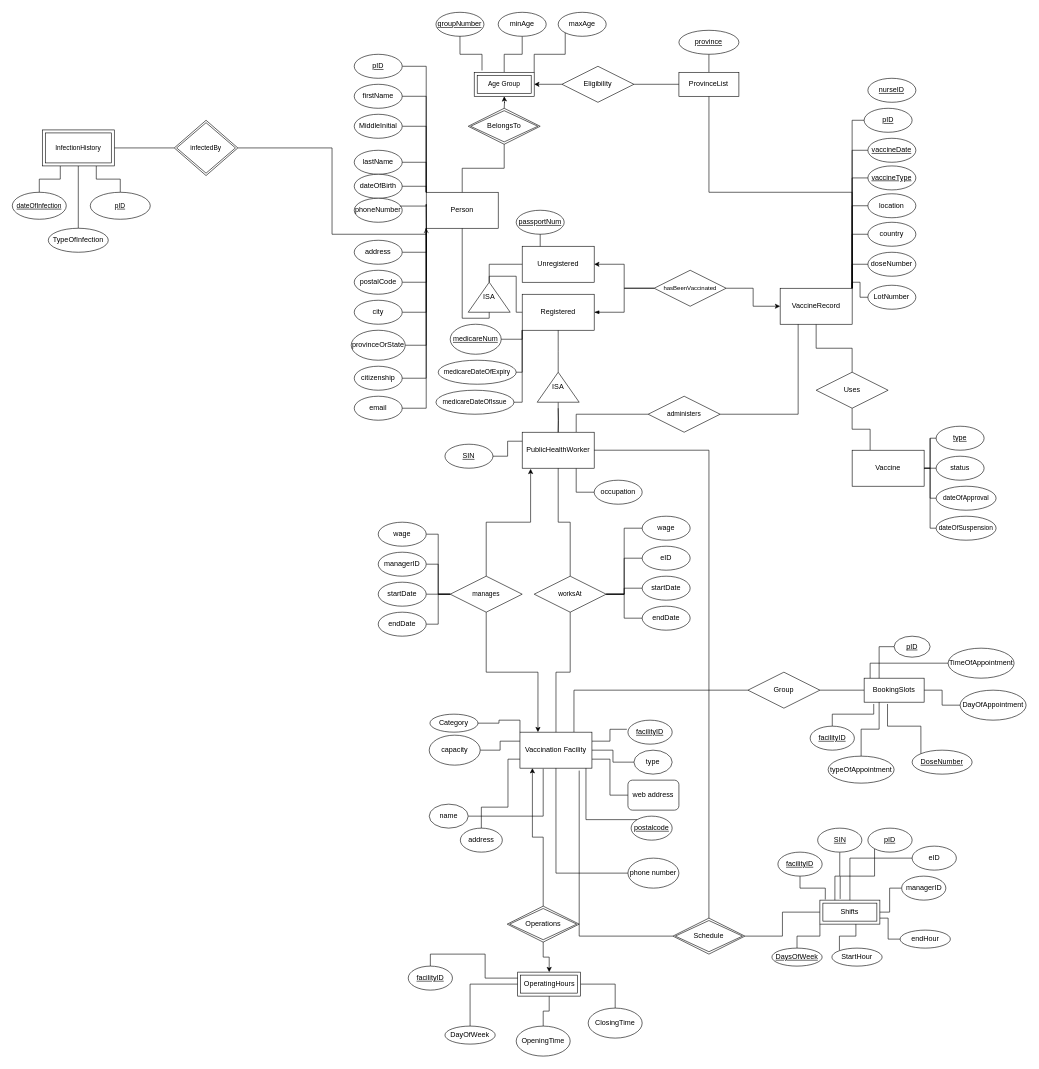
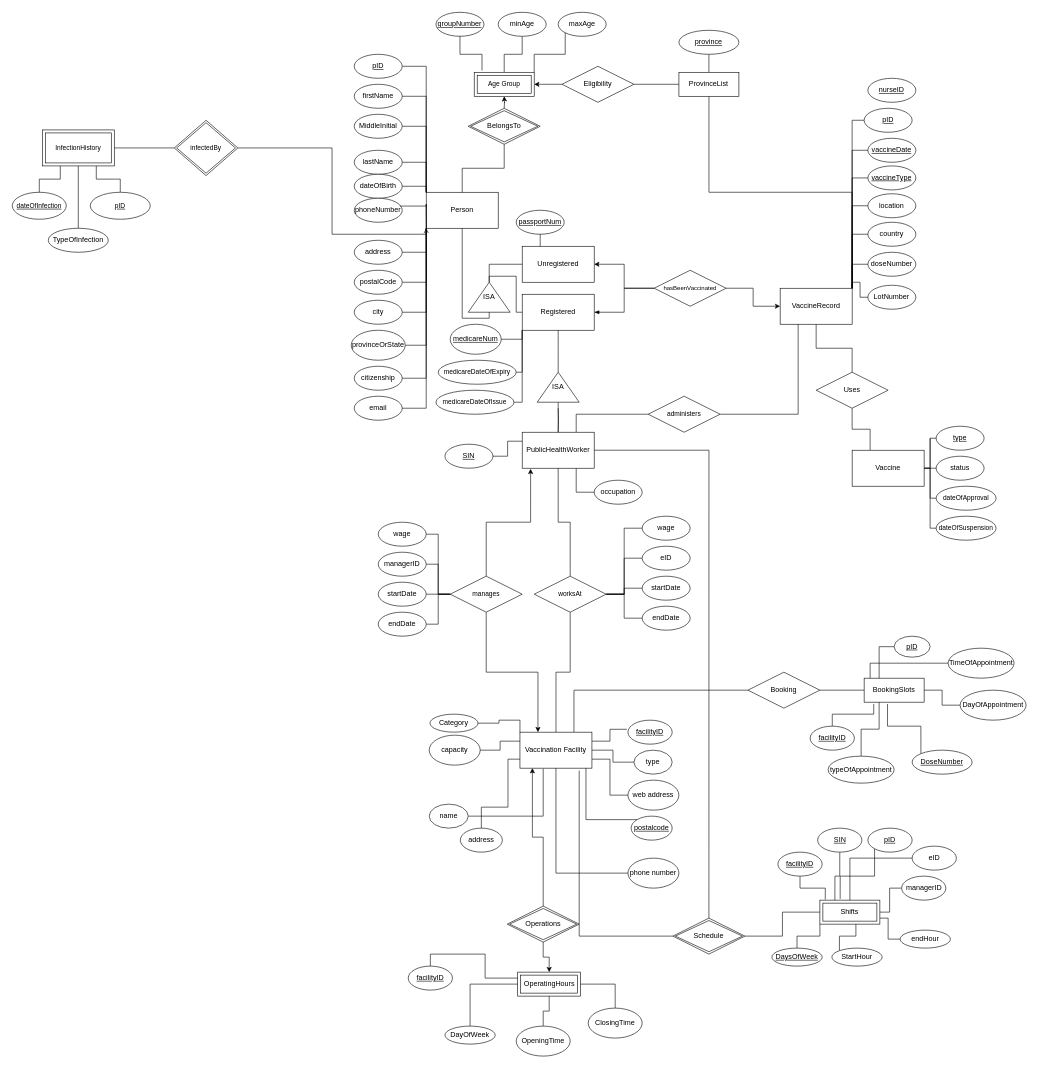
(784, 690) -> (784, 690)
(654, 795) -> (654, 795)
